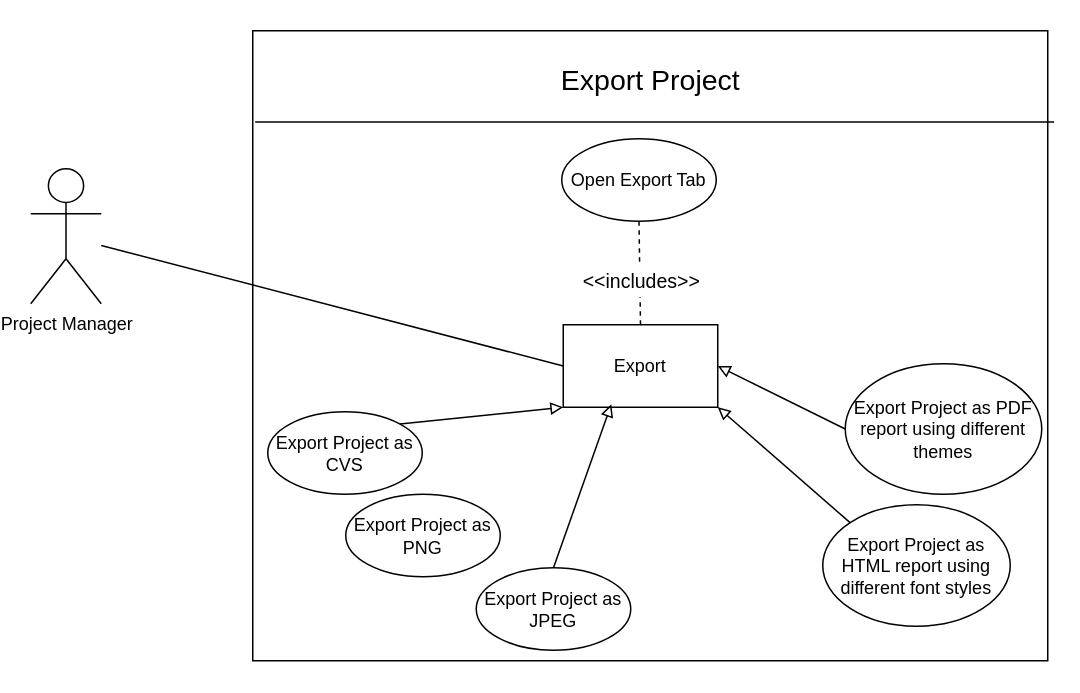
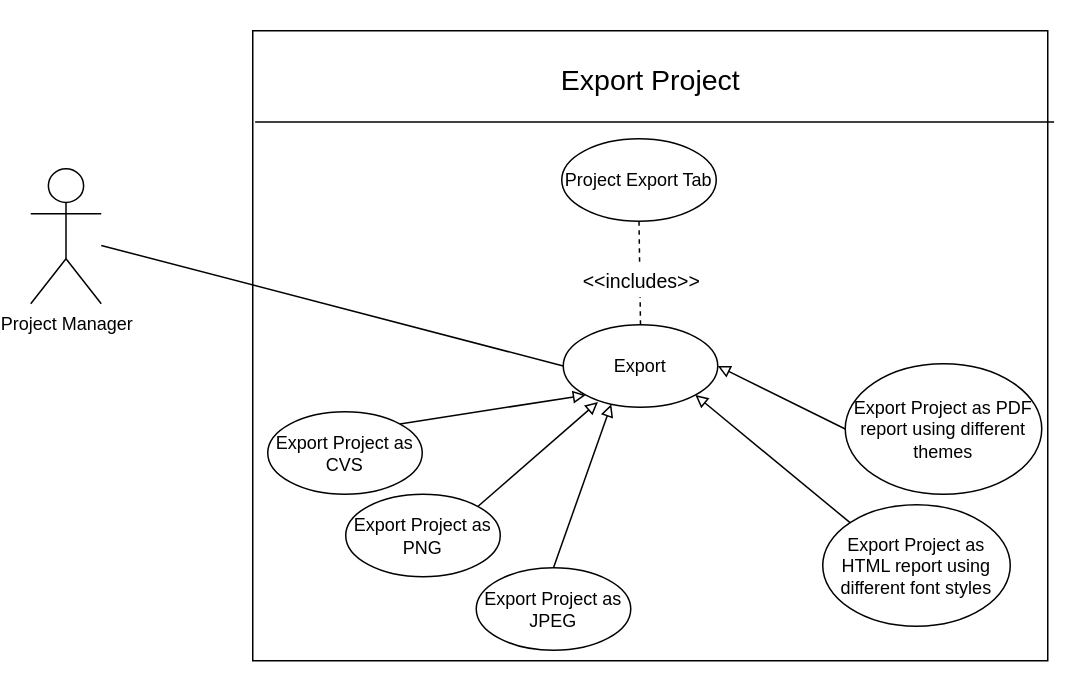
(639, 181) -> (639, 181)
(641, 366) -> (641, 366)
none -> (533, 458)
